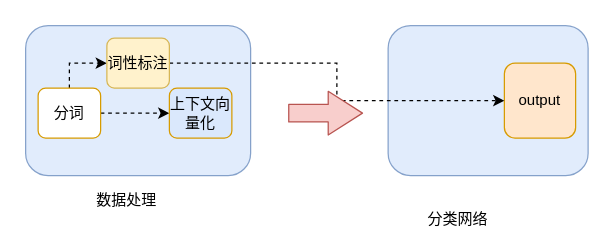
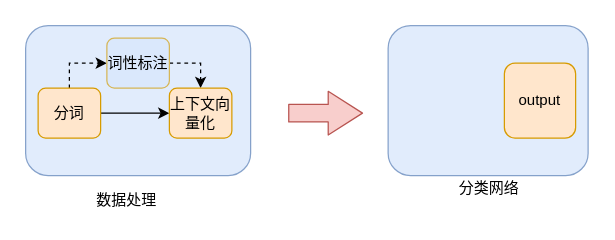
(138, 63) -> (138, 63)
(283, 63) -> (201, 70)
(69, 113) -> (69, 113)
(131, 113) -> (131, 113)
(201, 113) -> (201, 113)
(463, 219) -> (494, 188)
